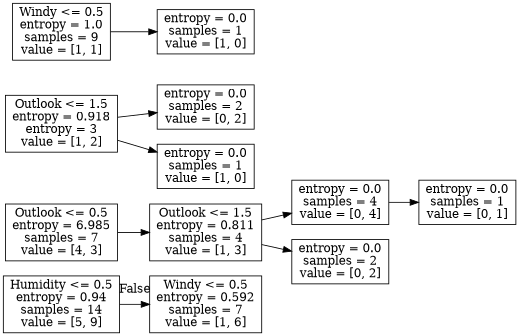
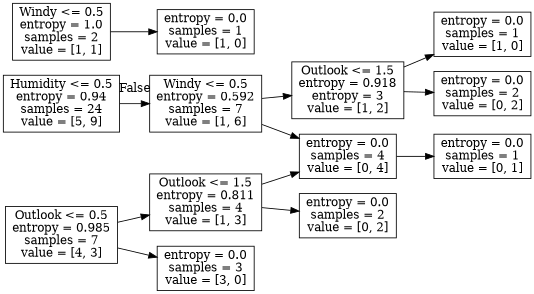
(61, 32) -> (61, 32)
none -> (273, 97)
none -> (277, 130)
(61, 232) -> (61, 235)
none -> (206, 268)
(61, 304) -> (61, 104)
